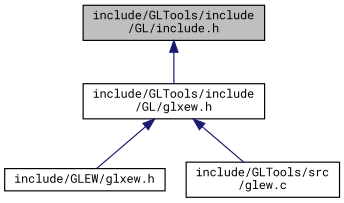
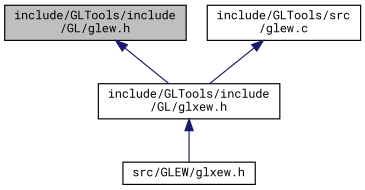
(174, 23) -> (95, 23)
(223, 144) -> (232, 66)
(85, 180) -> (189, 173)
